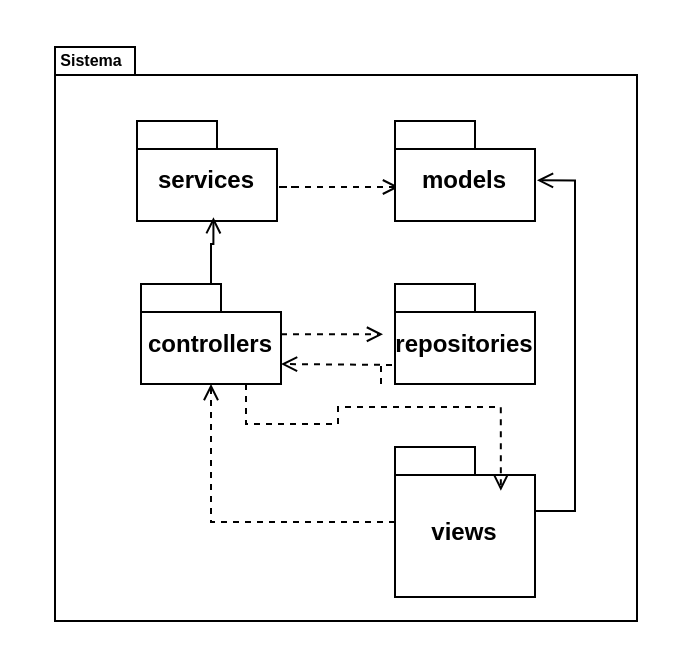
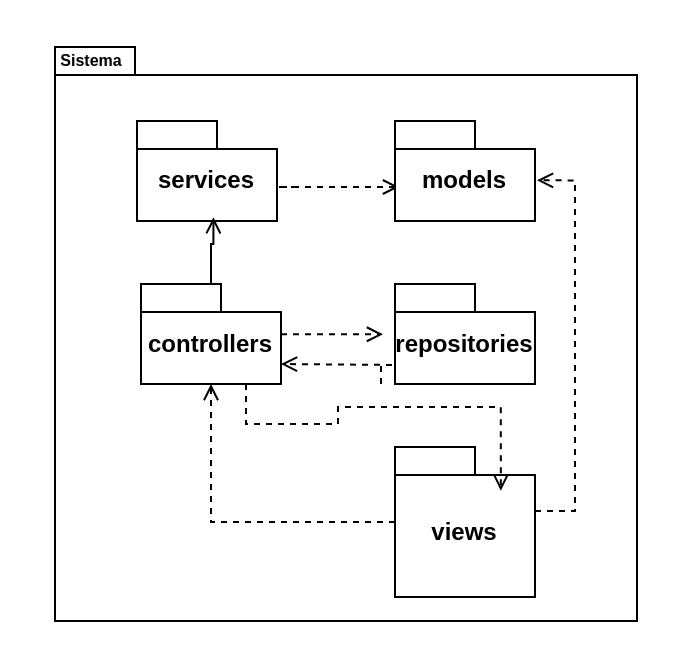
(575, 348) -> (575, 348)
